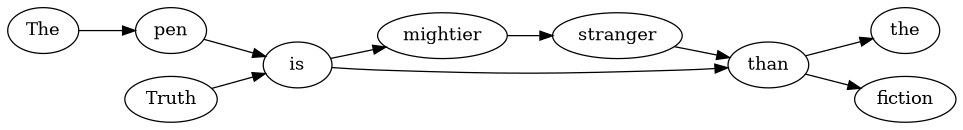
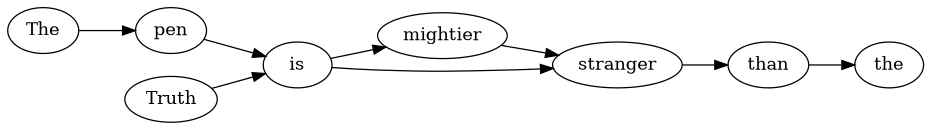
(523, 73) -> (436, 71)
(905, 99) -> none
